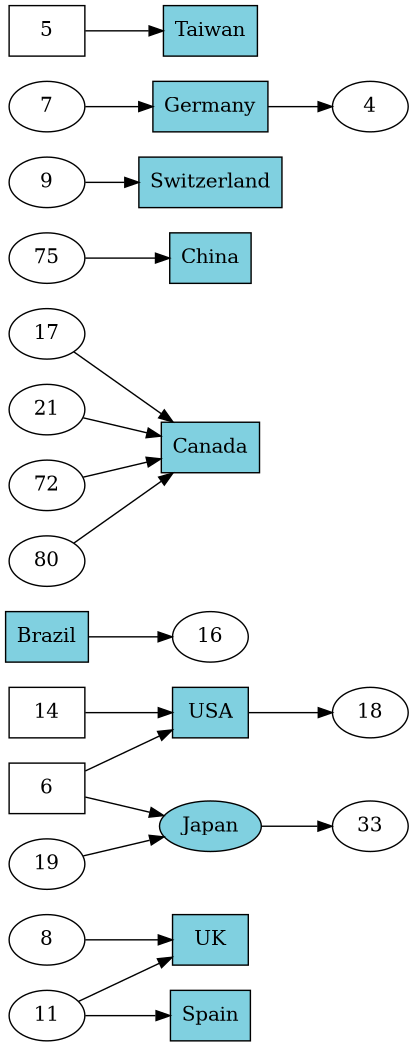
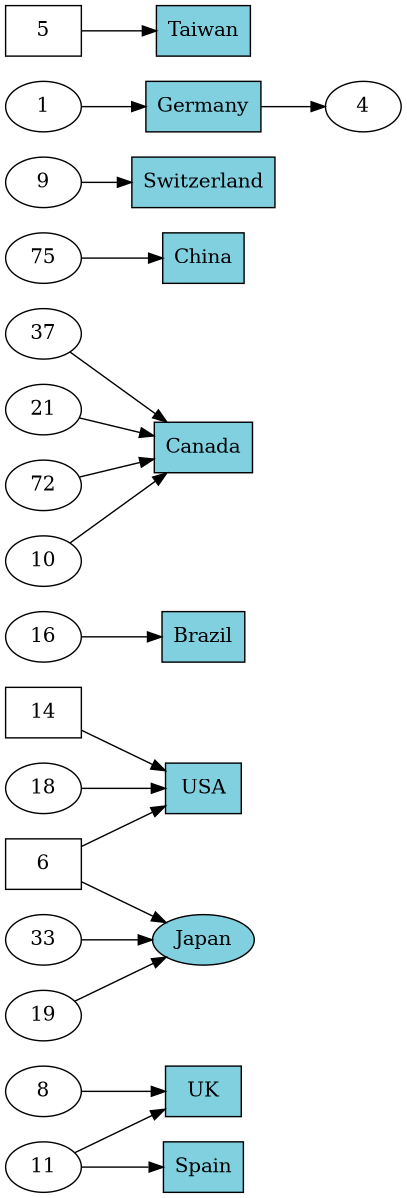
(47, 107) -> (43, 107)
(47, 334) -> (43, 334)
(47, 561) -> (43, 561)
(123, 637) -> (114, 637)
(283, 713) -> (116, 788)
(290, 826) -> (110, 940)
